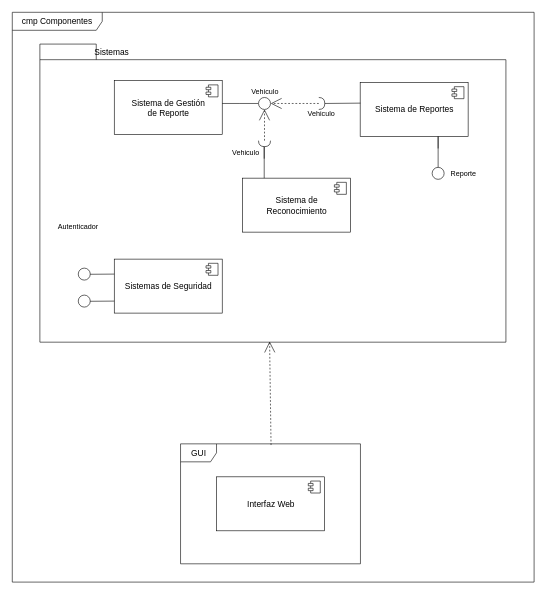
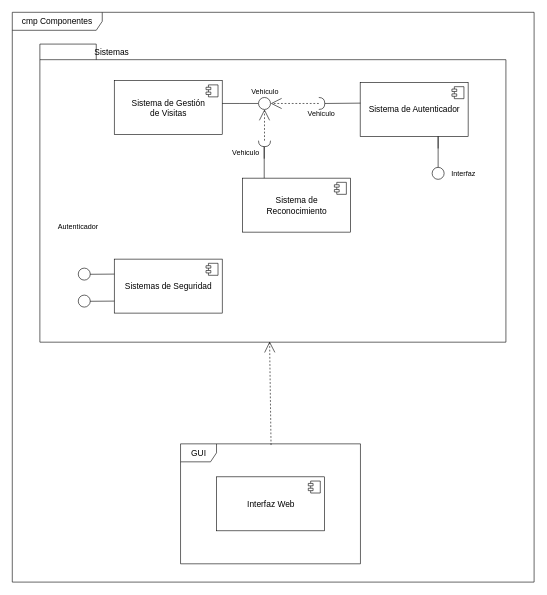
(169, 108) -> (169, 108)
(415, 110) -> (415, 110)
(464, 174) -> (464, 174)
